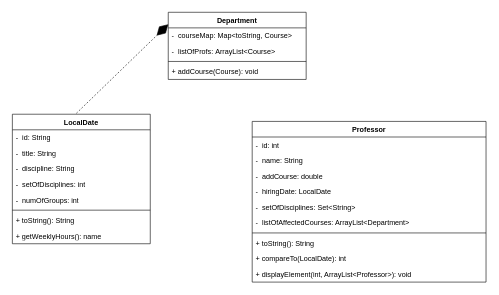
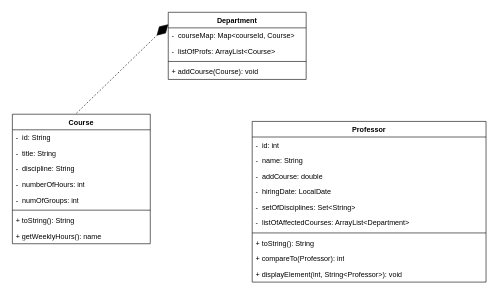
(238, 36) -> (238, 41)
(81, 123) -> (81, 123)
(57, 185) -> (54, 185)
(307, 260) -> (308, 260)
(344, 275) -> (338, 275)
